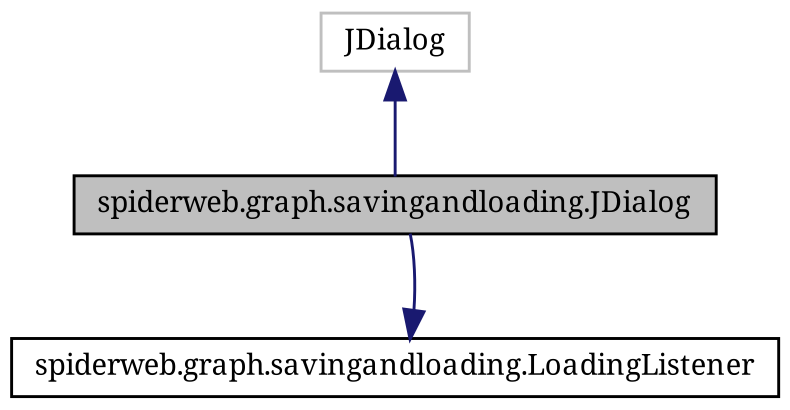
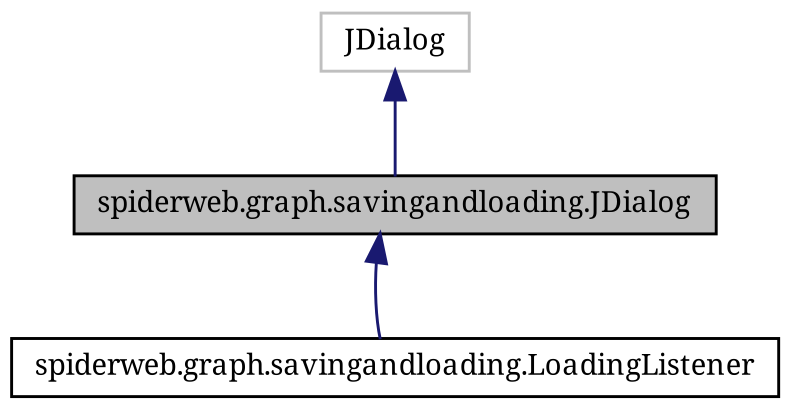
(414, 272) -> (376, 301)
